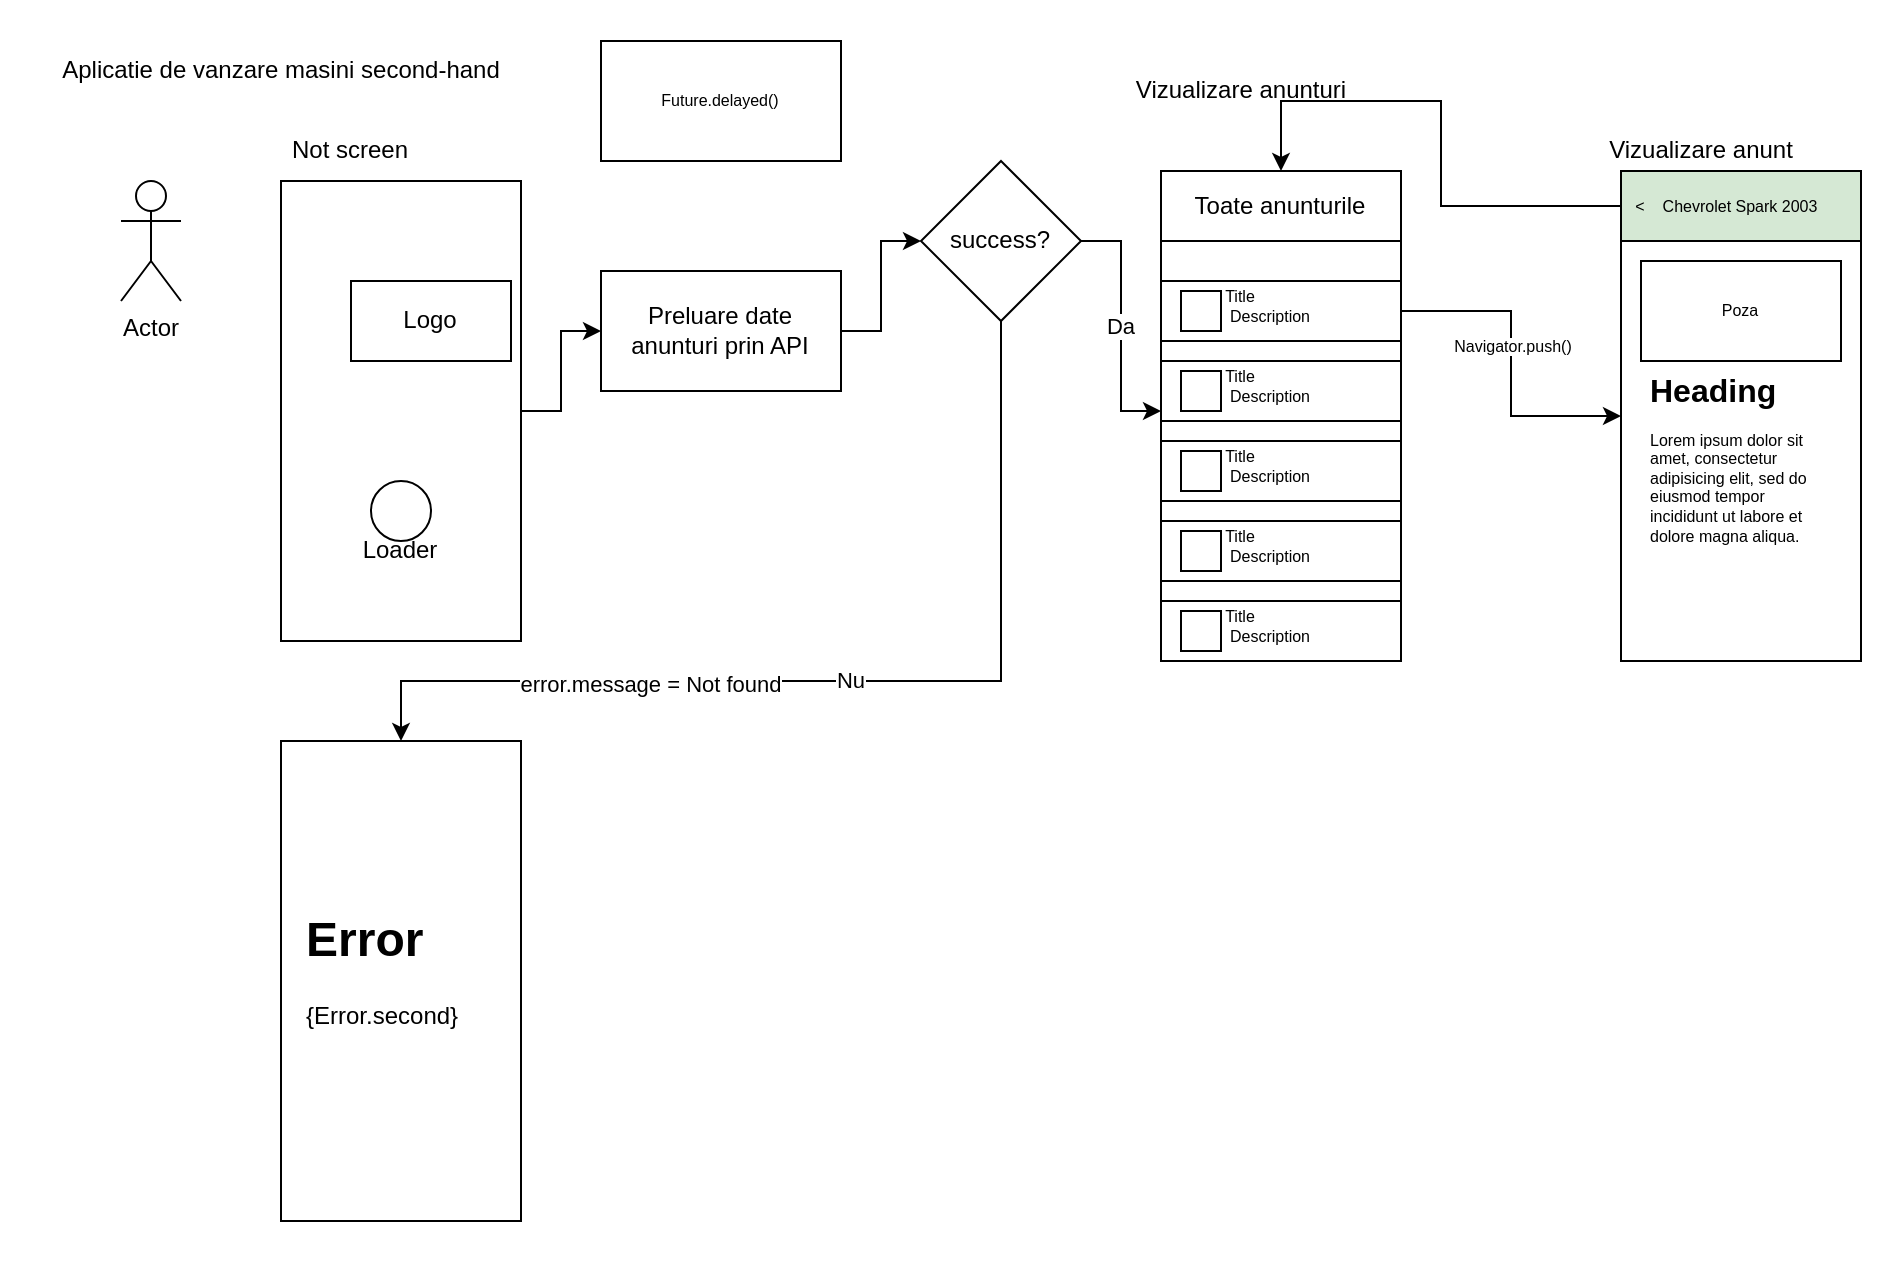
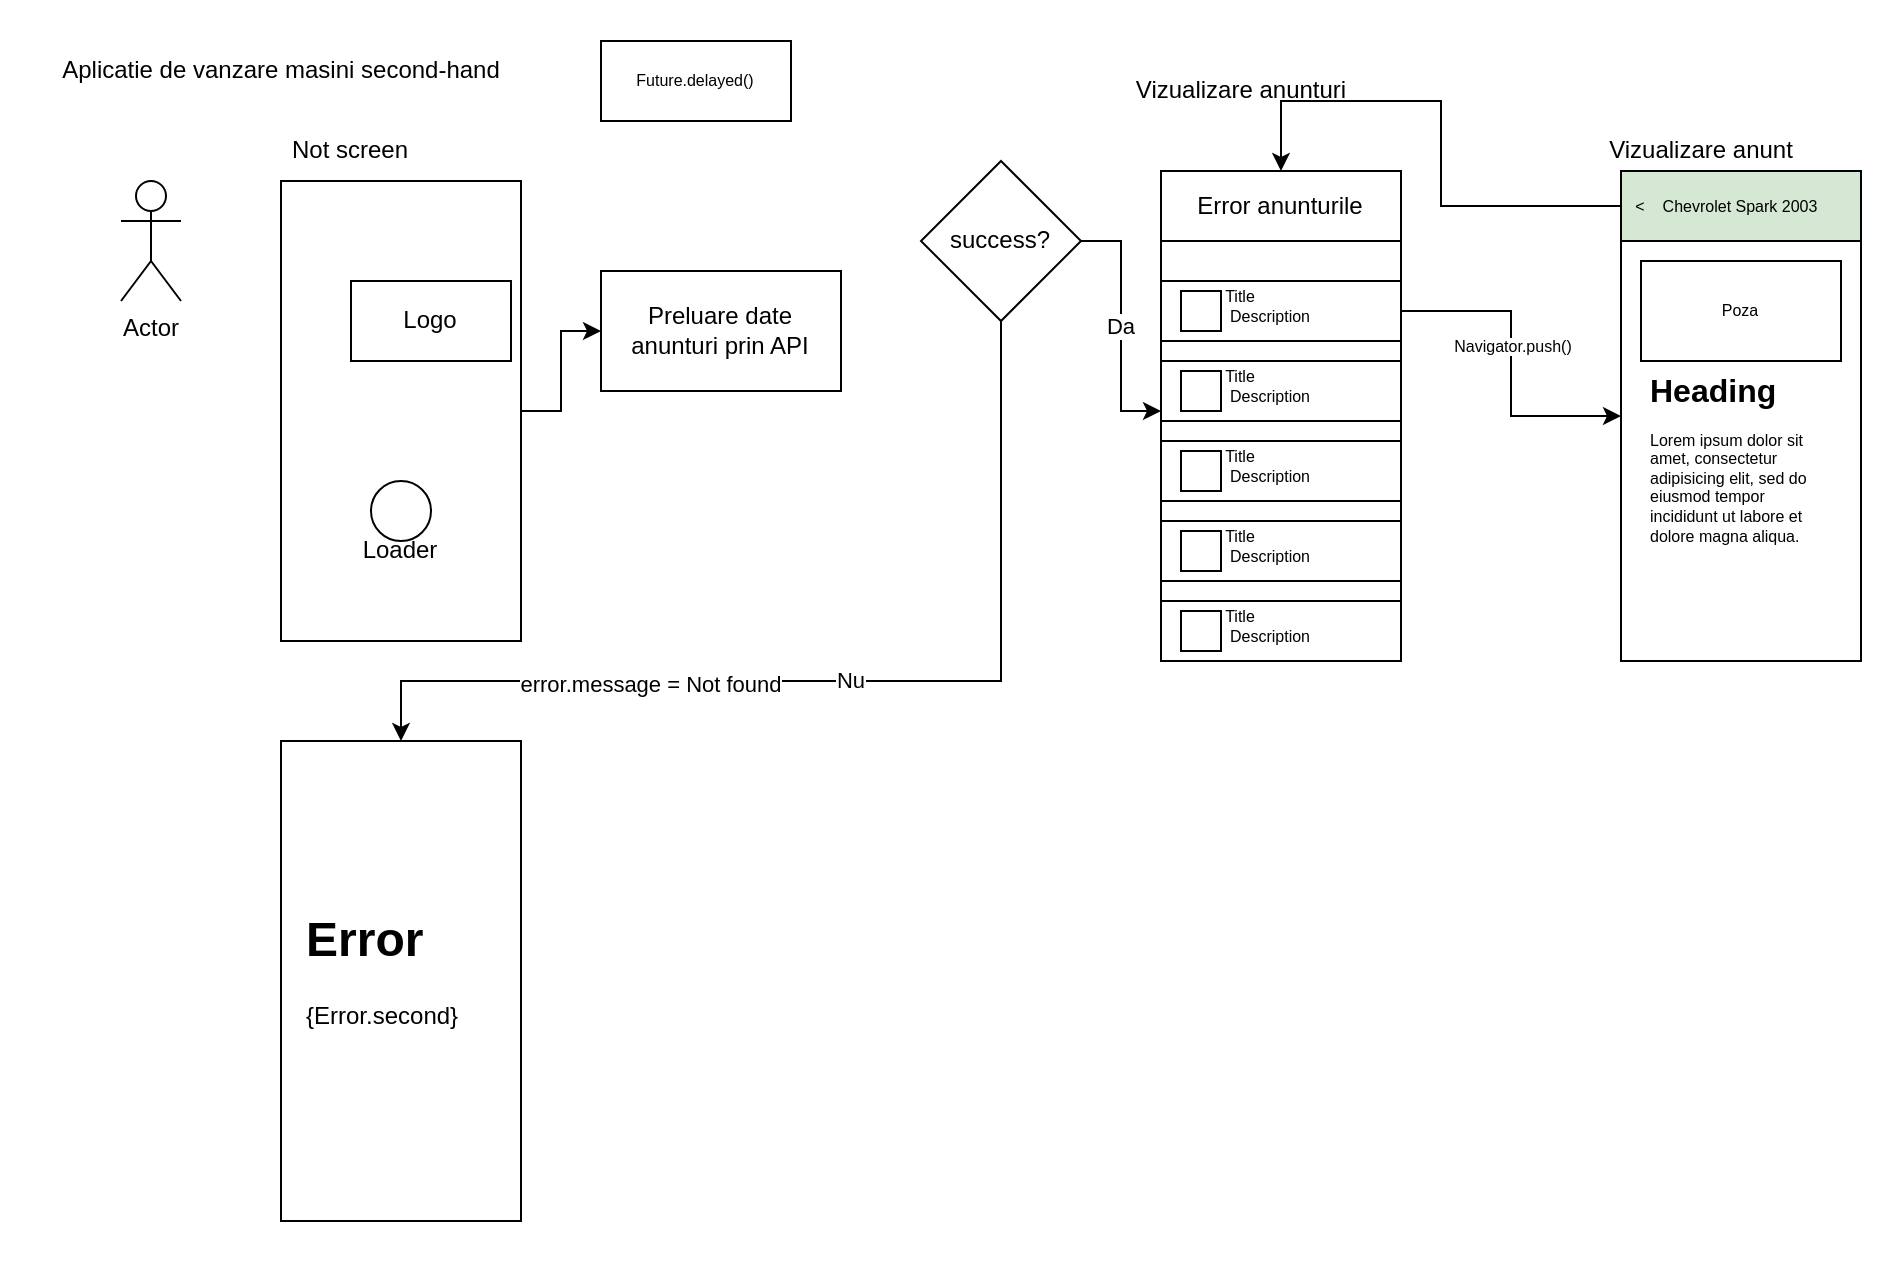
(721, 101) -> (696, 81)
(1281, 207) -> (1281, 207)
(881, 293) -> none
